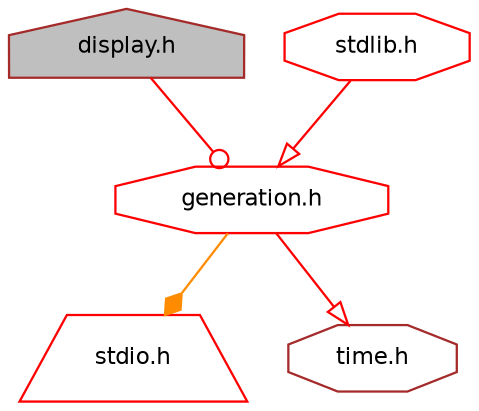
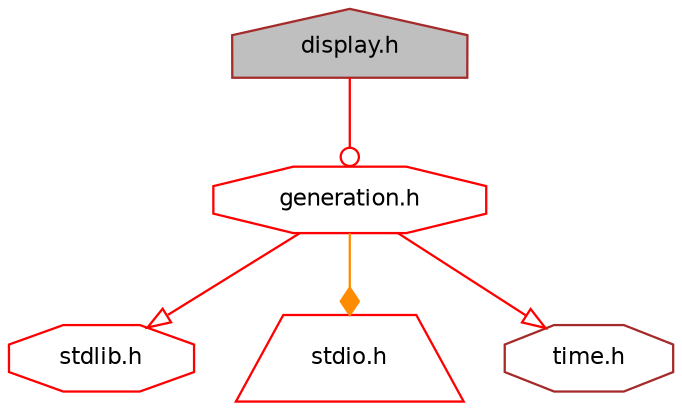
(322, 115) -> (234, 274)
